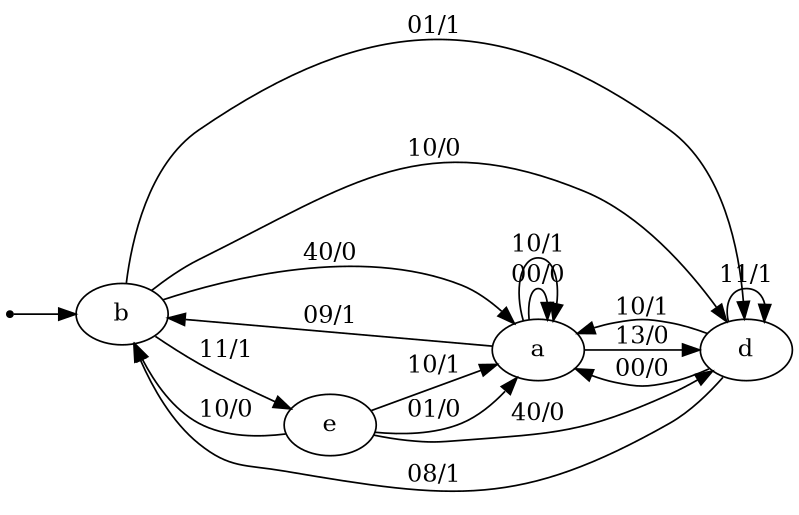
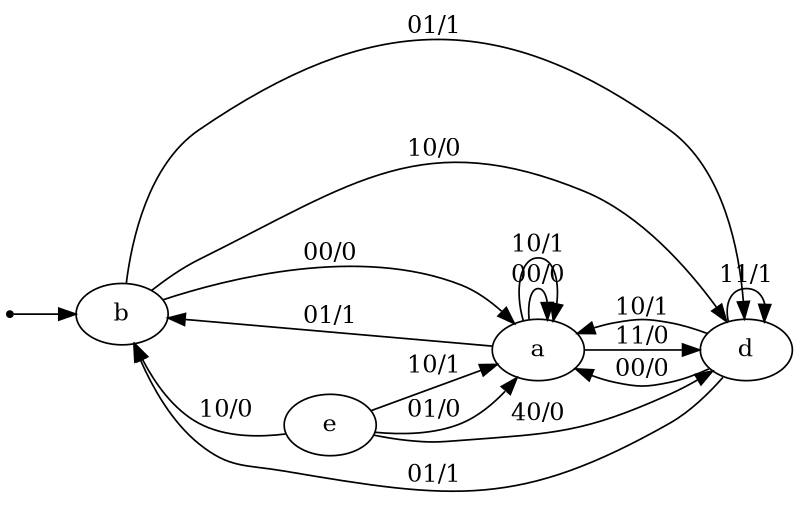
(330, 254) -> (330, 254)
(330, 317) -> (330, 317)
(642, 337) -> (642, 337)
(214, 372) -> none
(434, 475) -> (434, 475)
